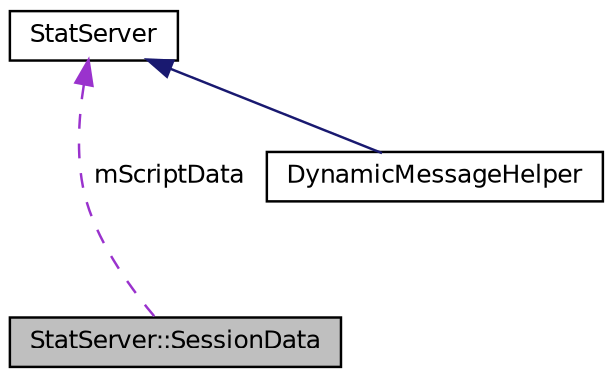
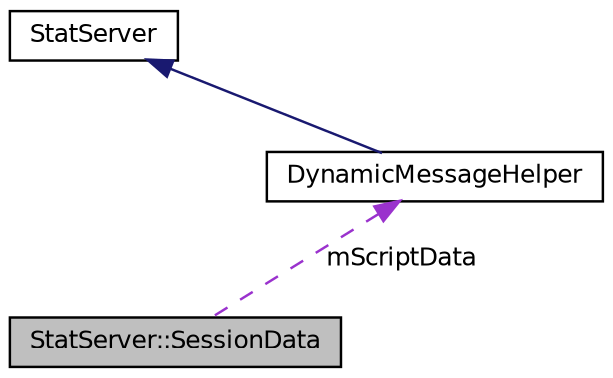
(90, 210) -> (294, 266)
